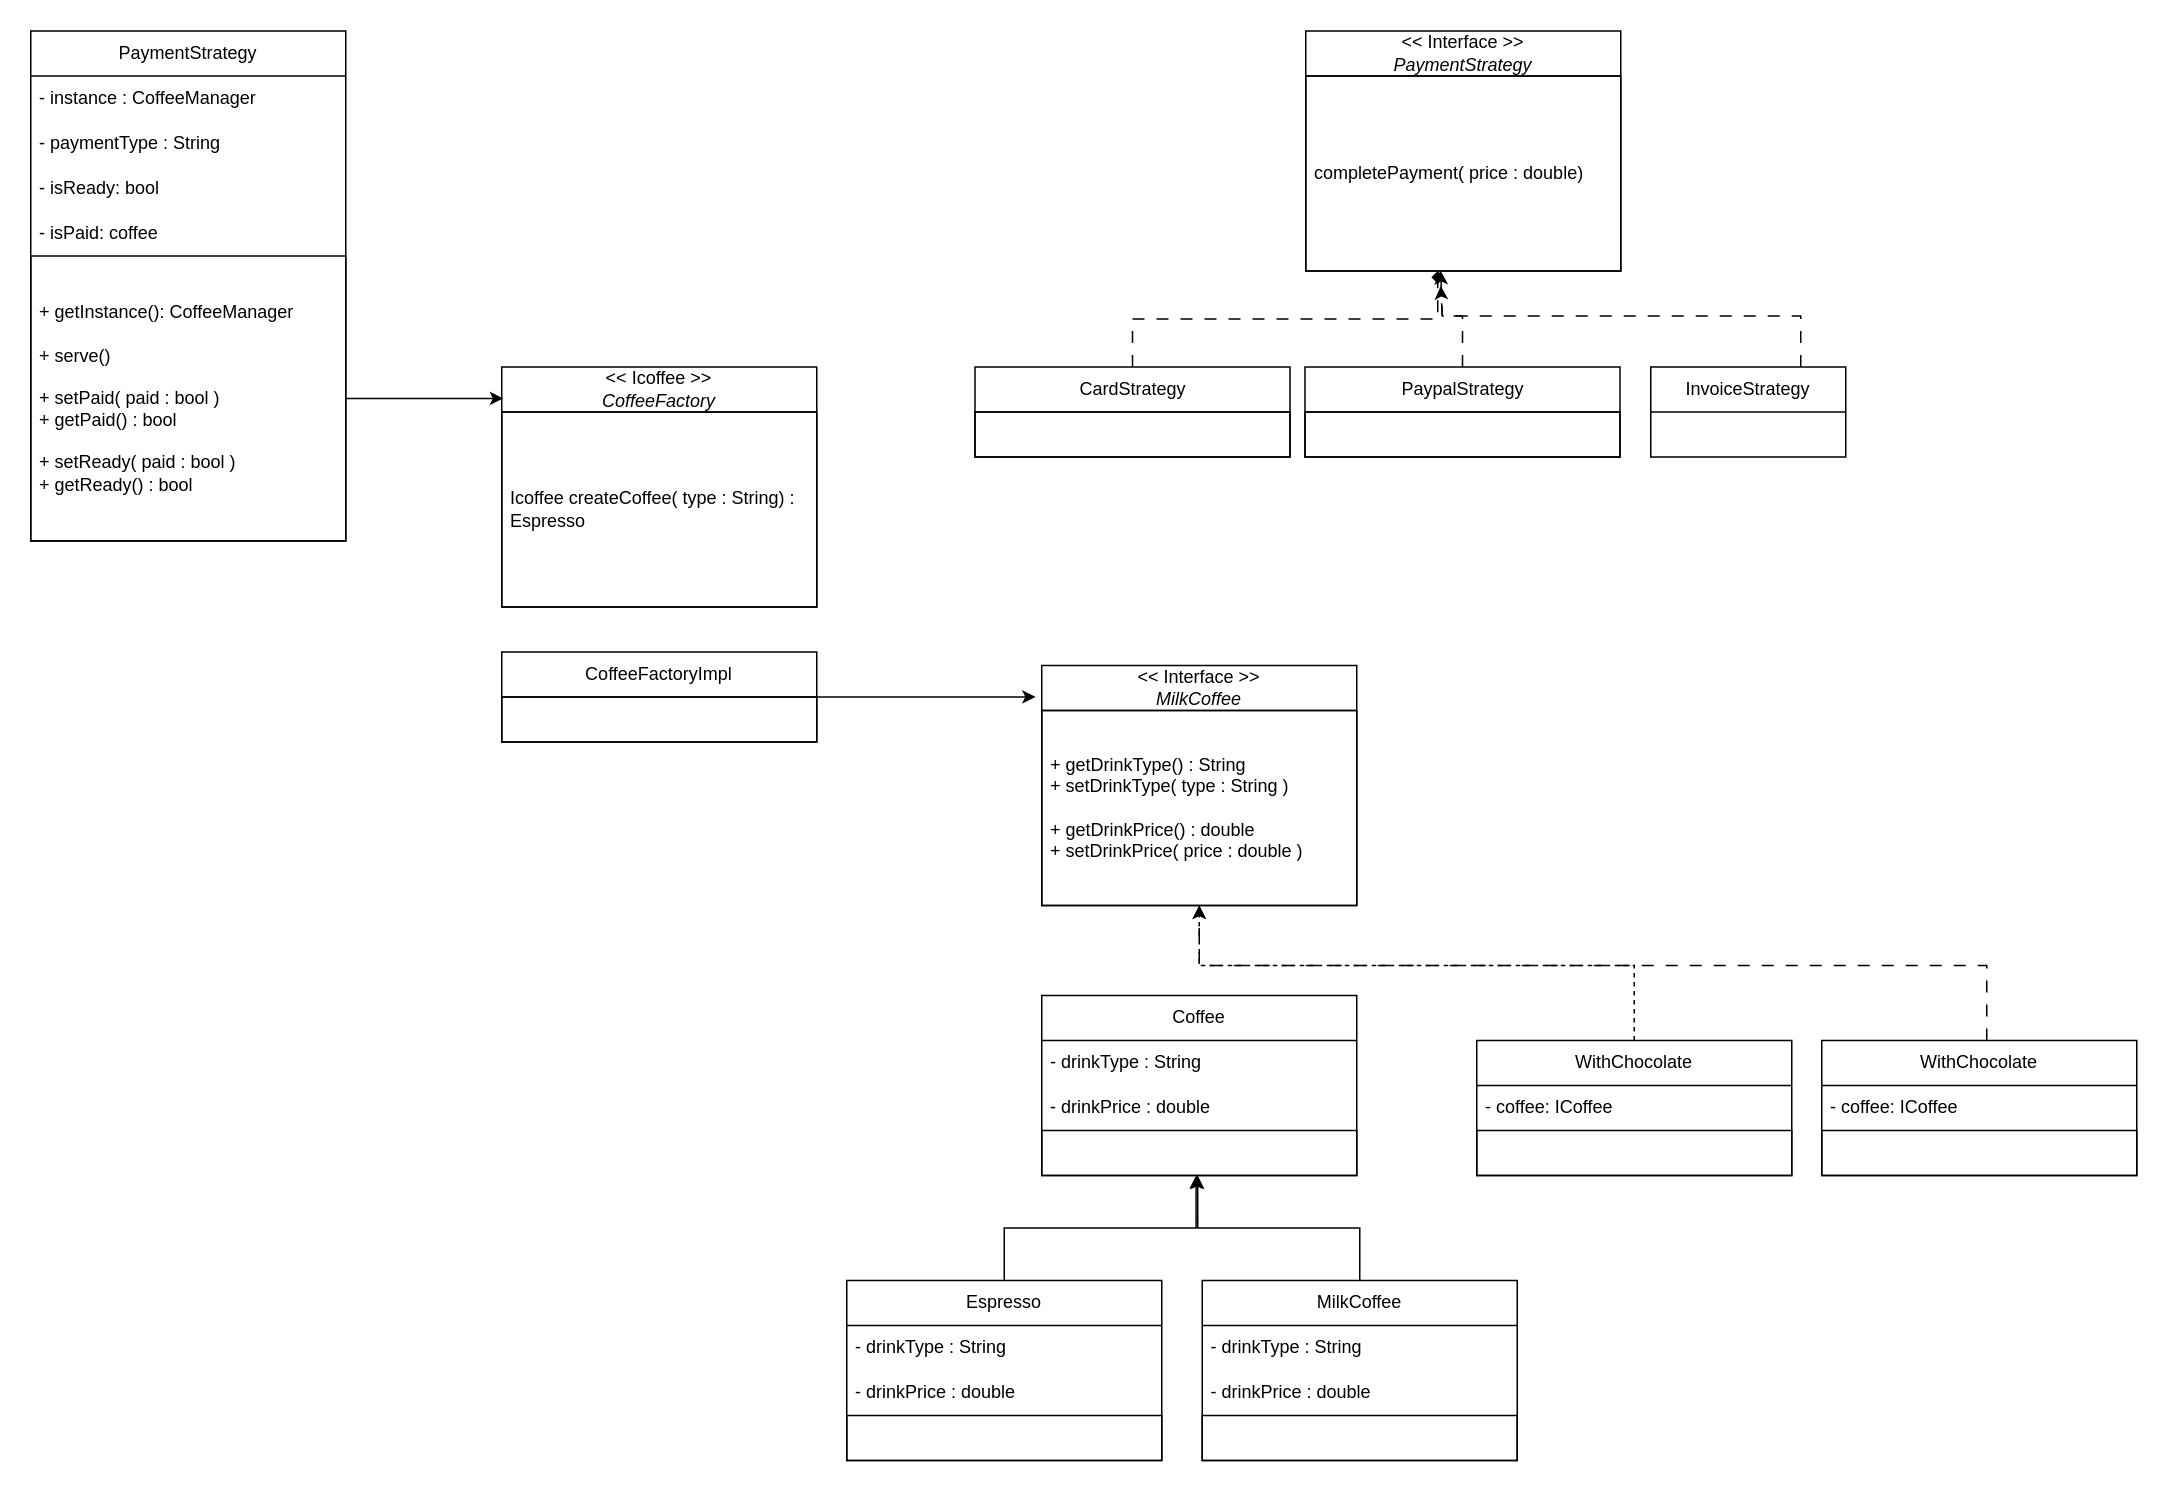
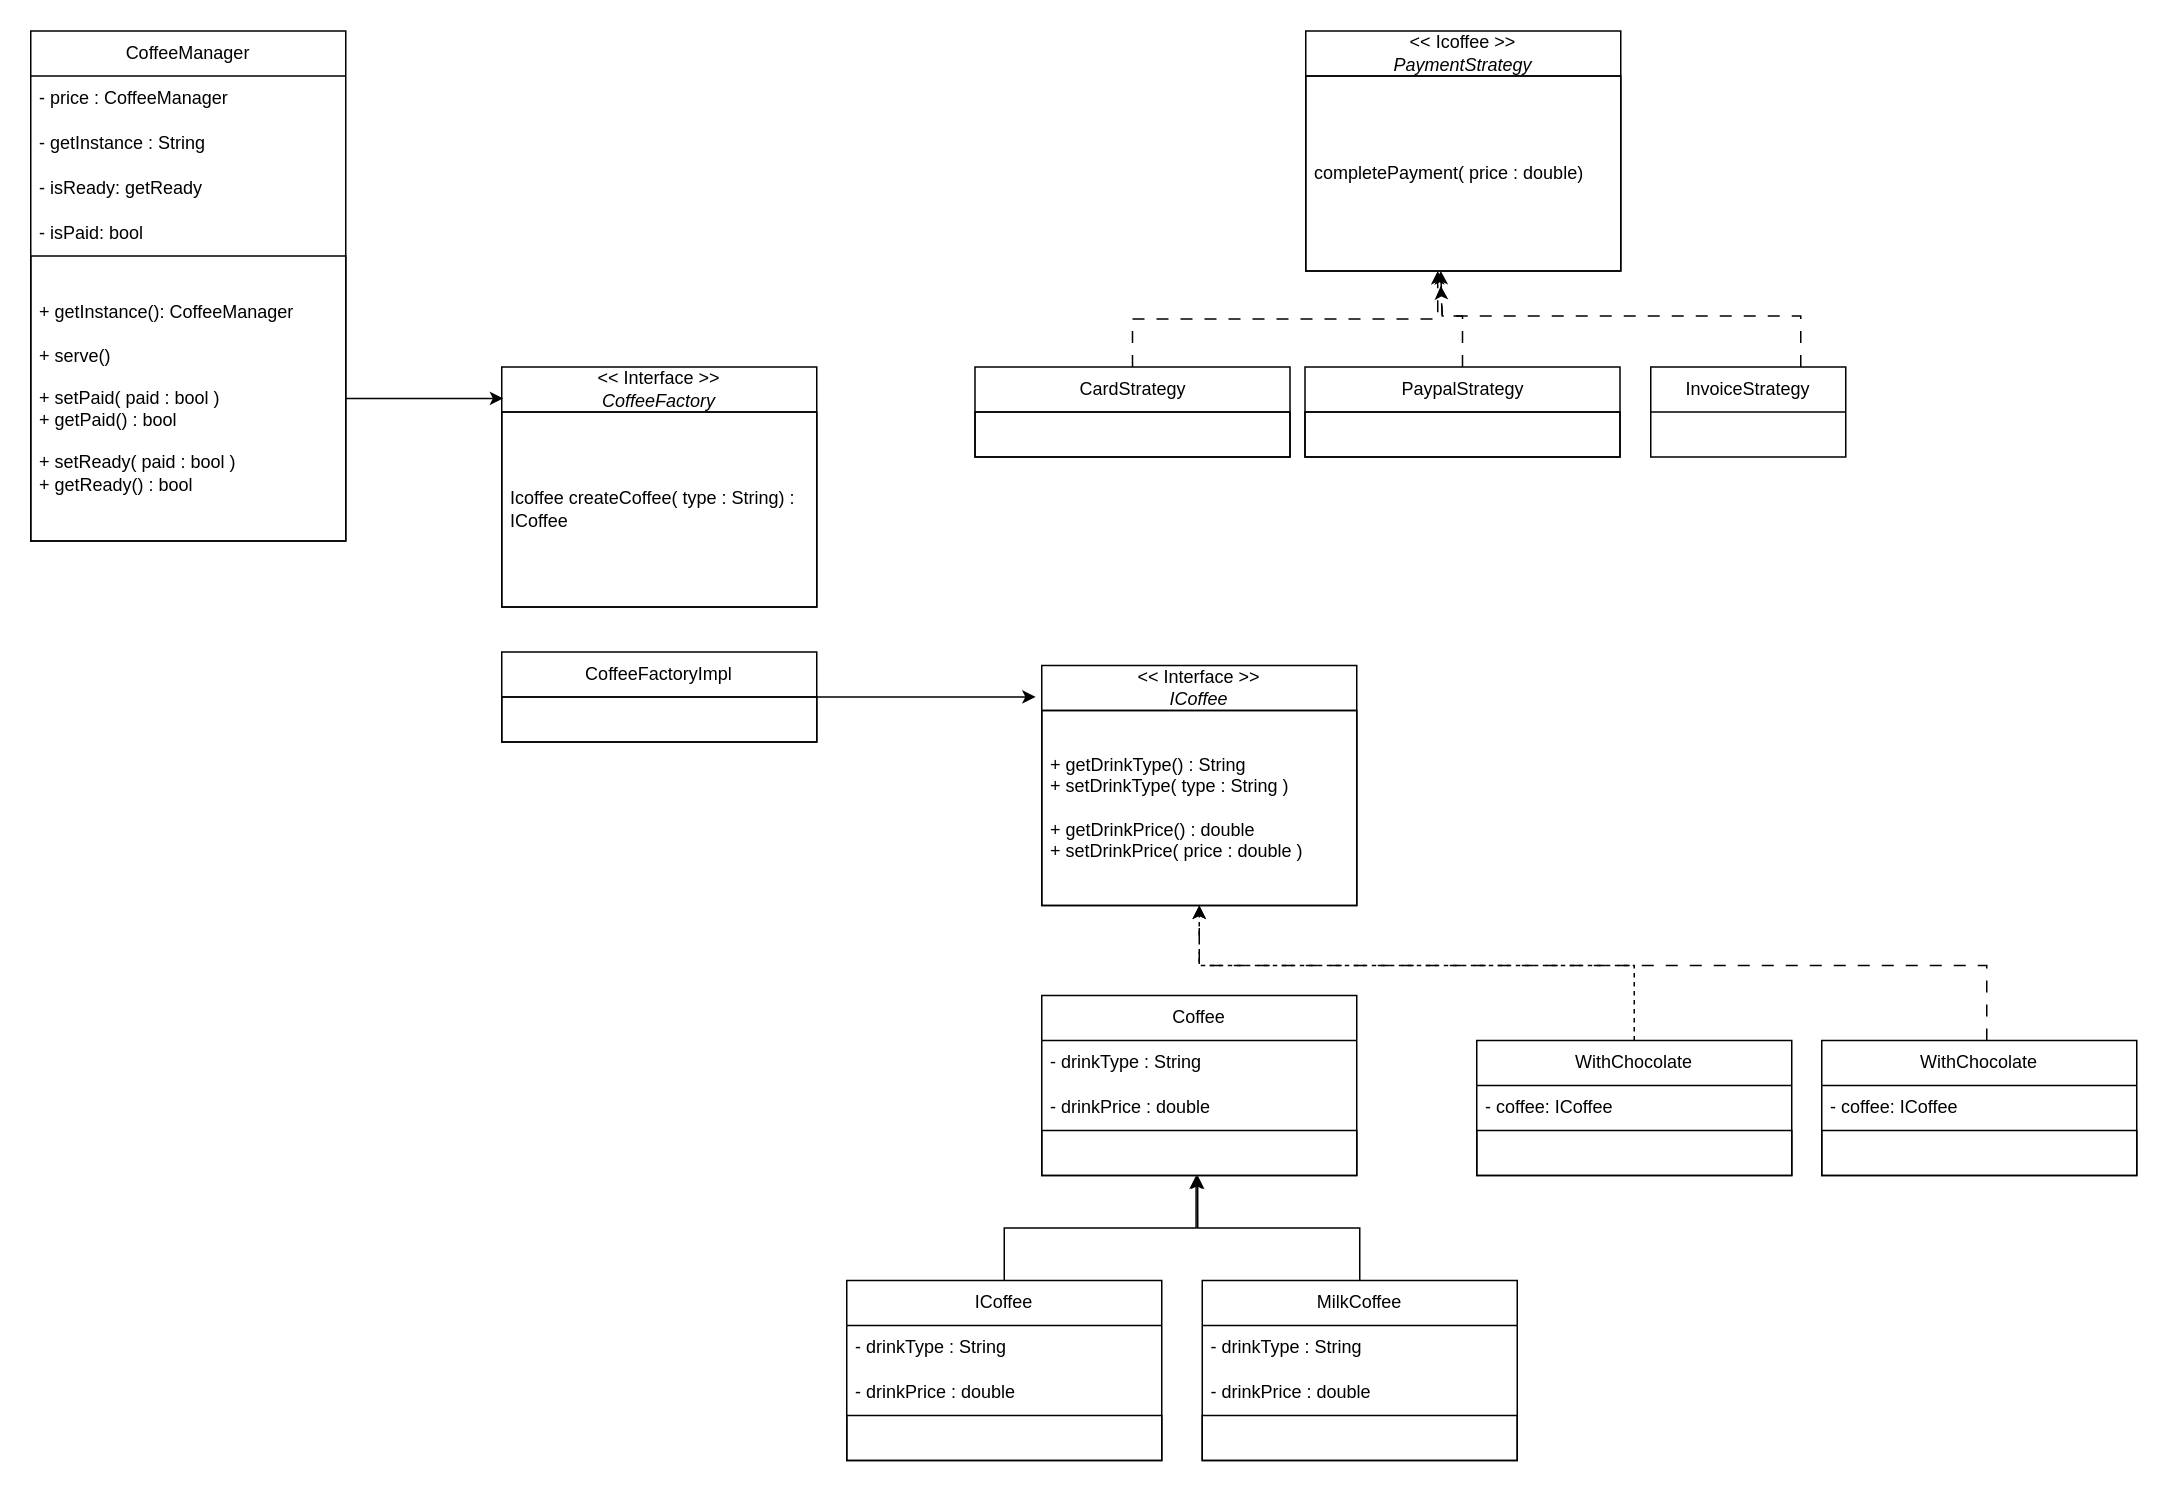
(188, 53) -> (188, 53)
(1463, 53) -> (1463, 53)
(159, 98) -> (144, 98)
(139, 143) -> (139, 143)
(104, 188) -> (126, 188)
(109, 233) -> (96, 233)
(1438, 283) -> (1438, 282)
(659, 389) -> (659, 389)
(661, 509) -> (661, 509)
(1199, 688) -> (1199, 688)
(1004, 1303) -> (1004, 1303)
